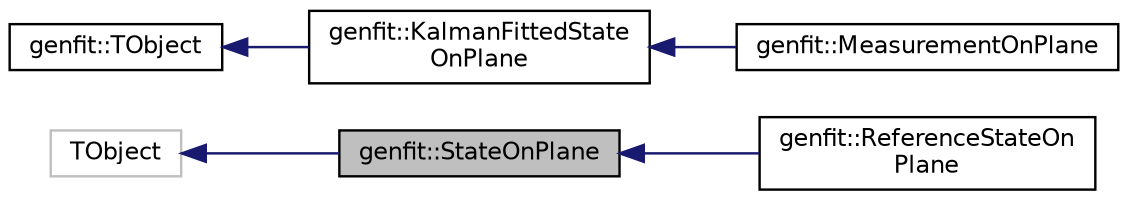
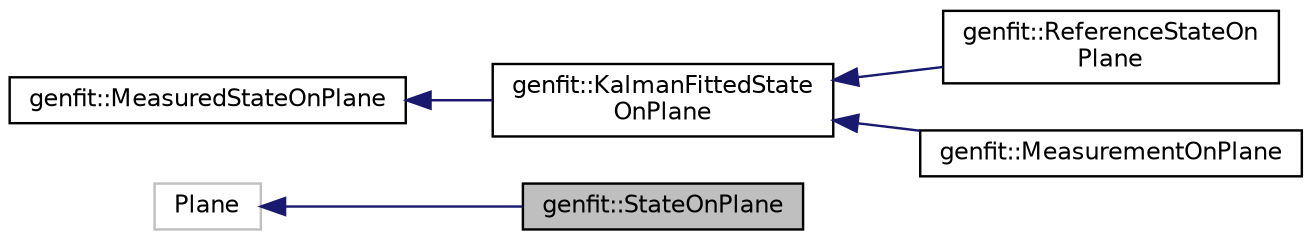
(116, 47) -> (208, 100)
(116, 153) -> (208, 207)
(702, 153) -> (900, 72)
